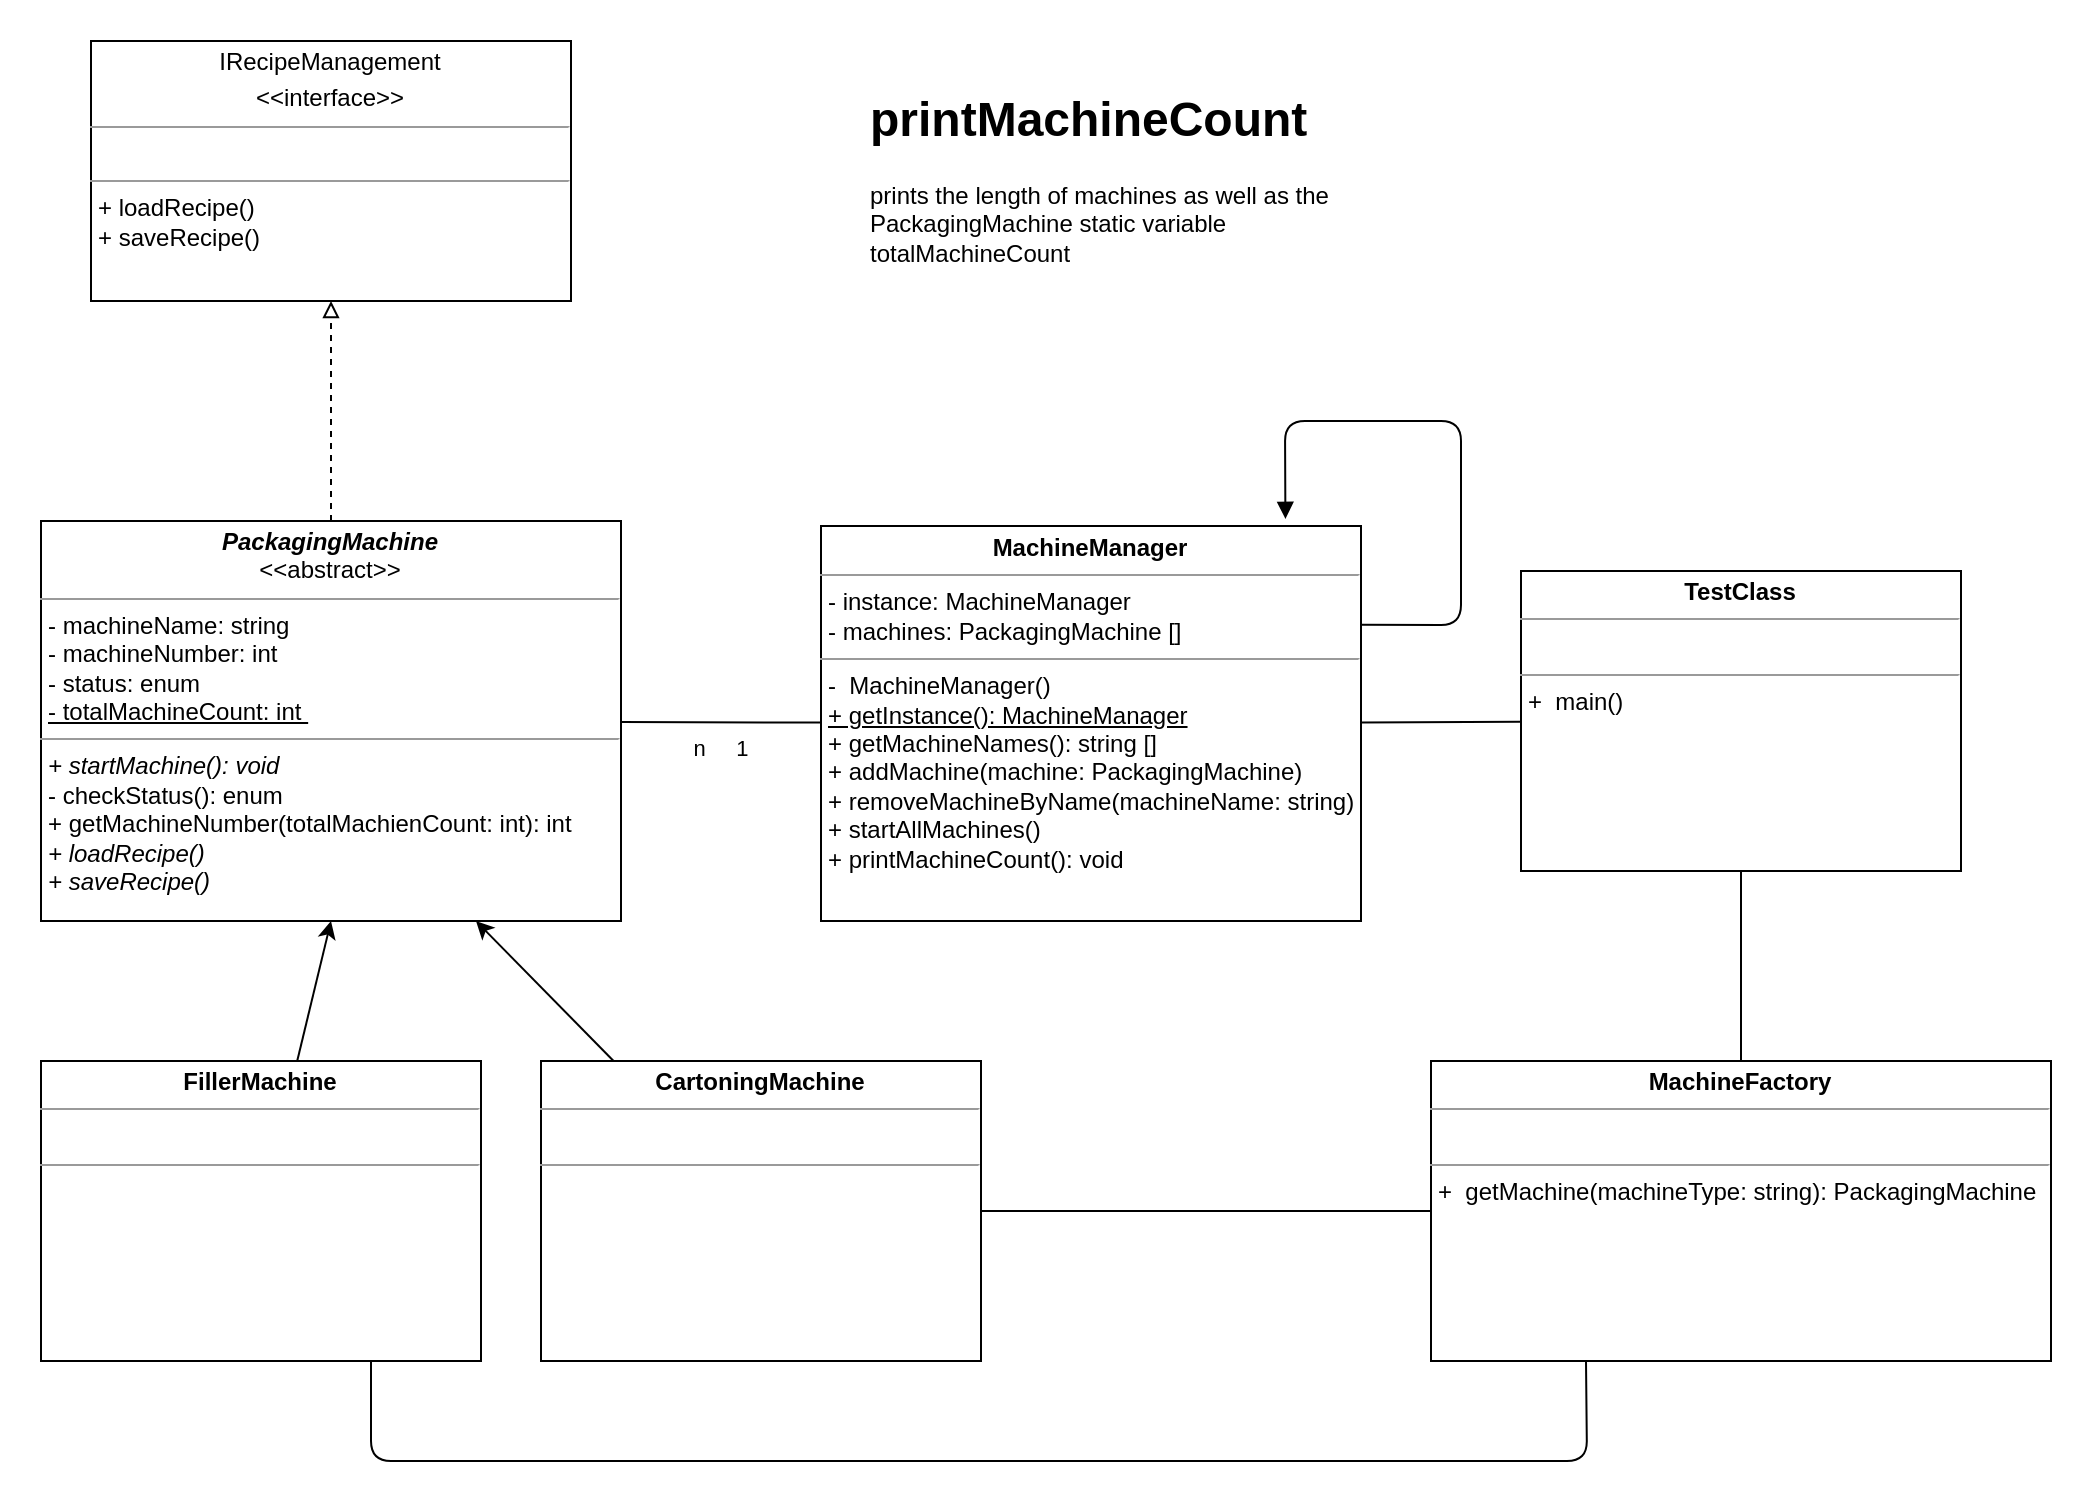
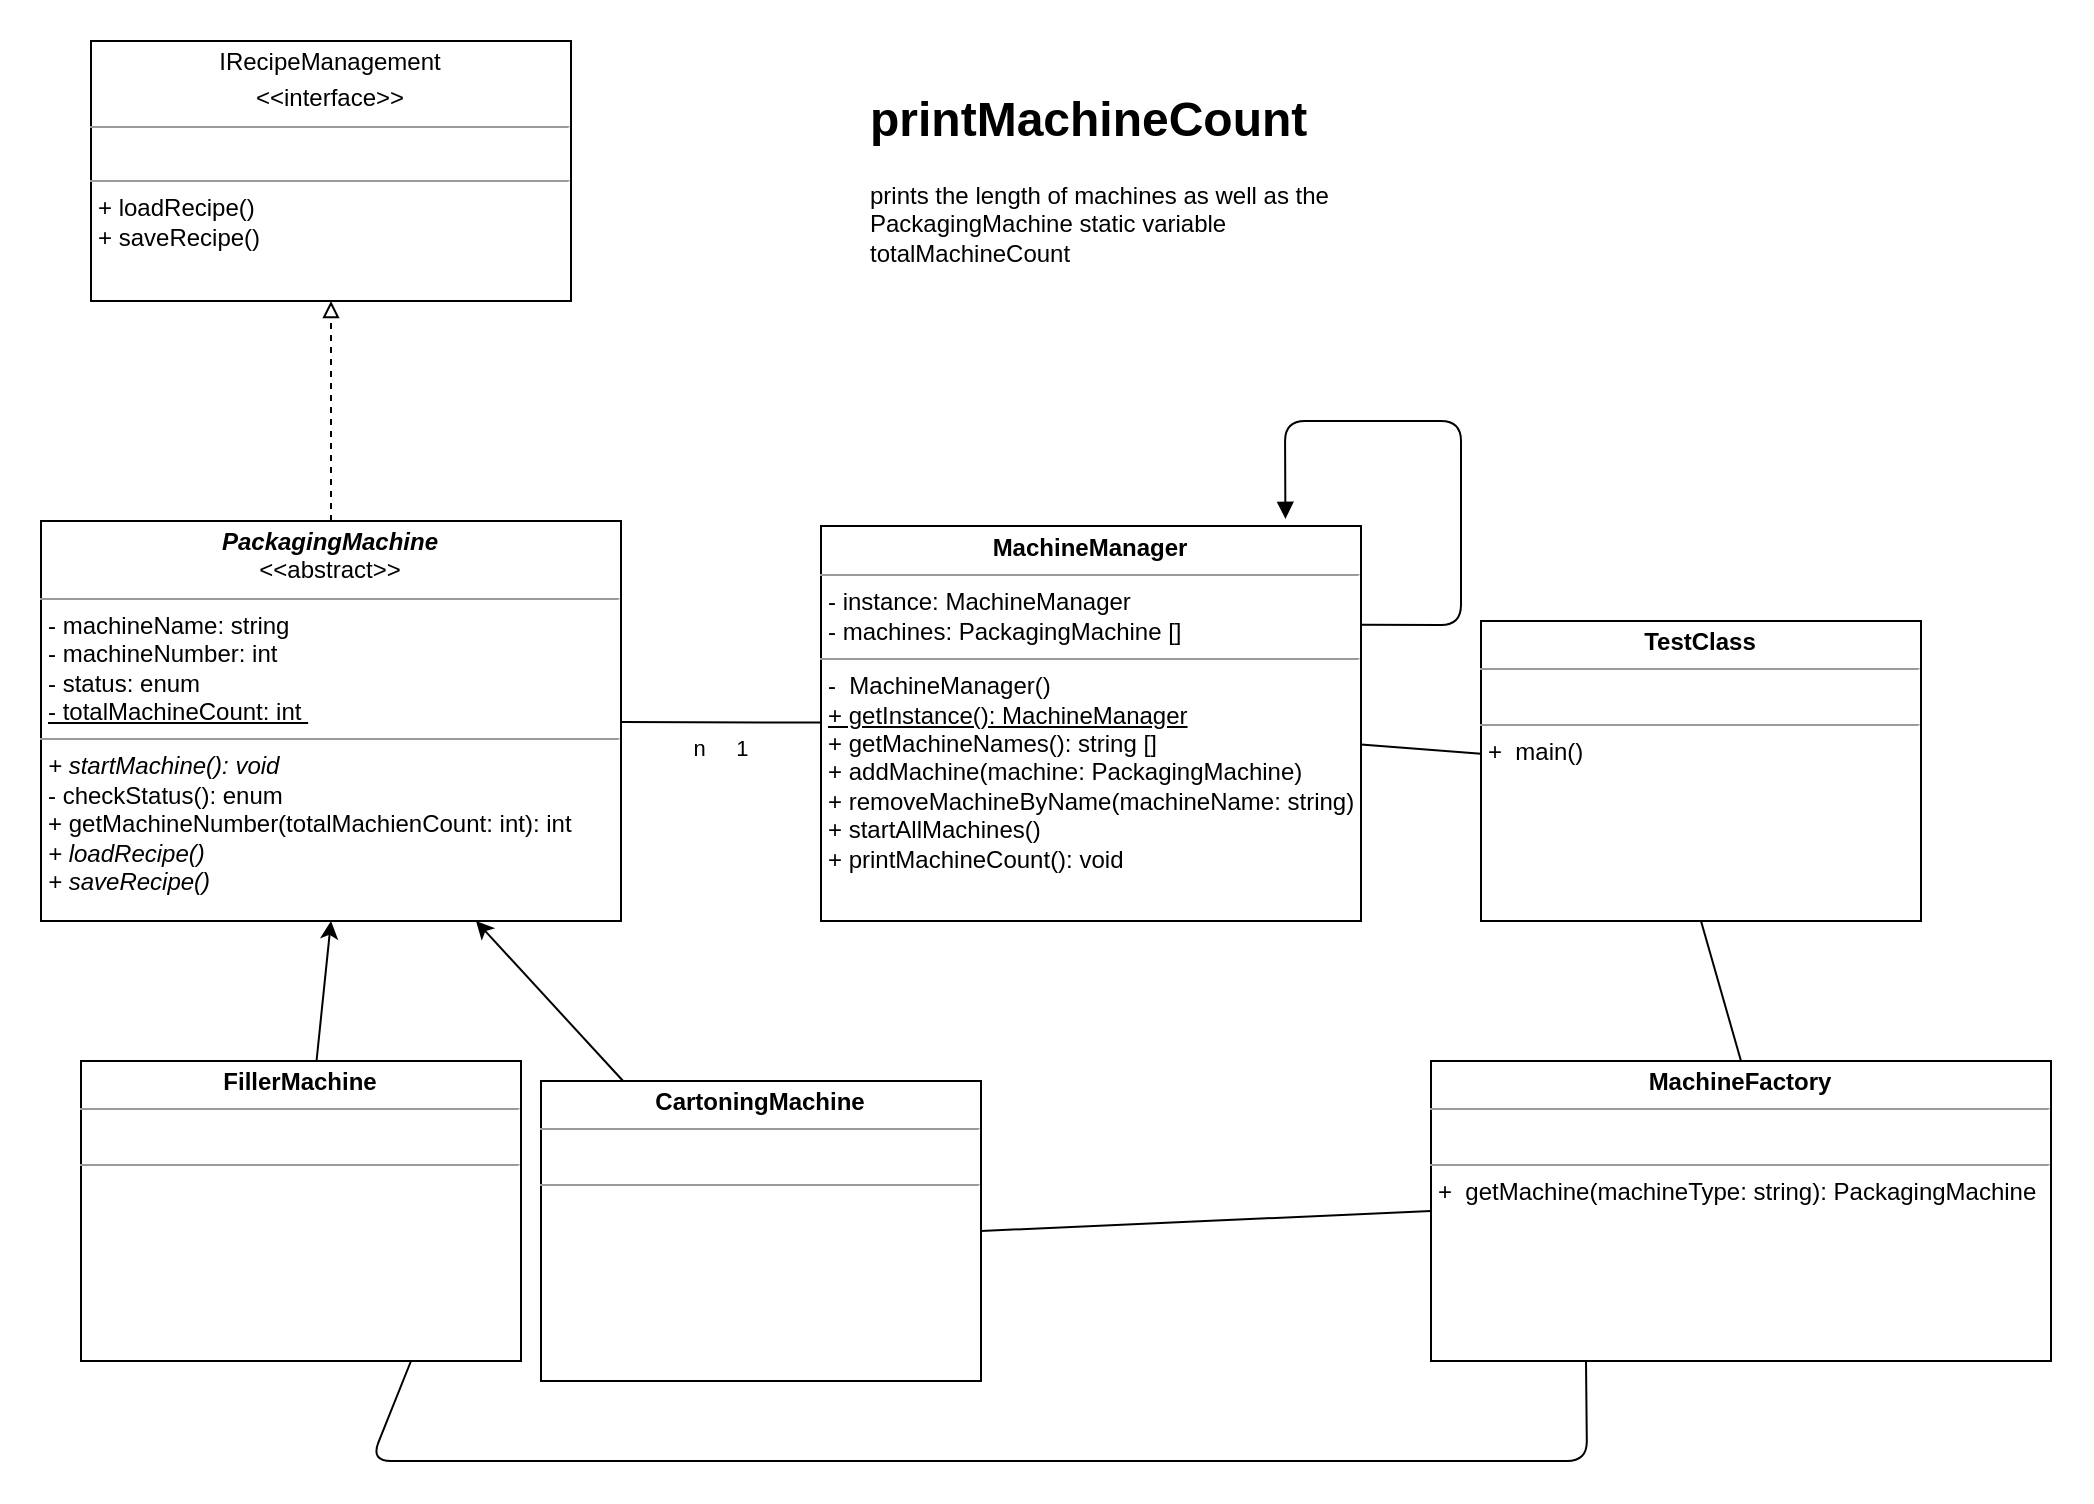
(1741, 721) -> (1701, 771)
(261, 1211) -> (301, 1211)
(761, 1211) -> (761, 1231)
